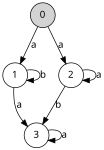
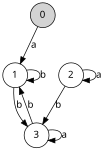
(55, 42) -> none
(19, 105) -> (19, 105)
none -> (27, 109)
